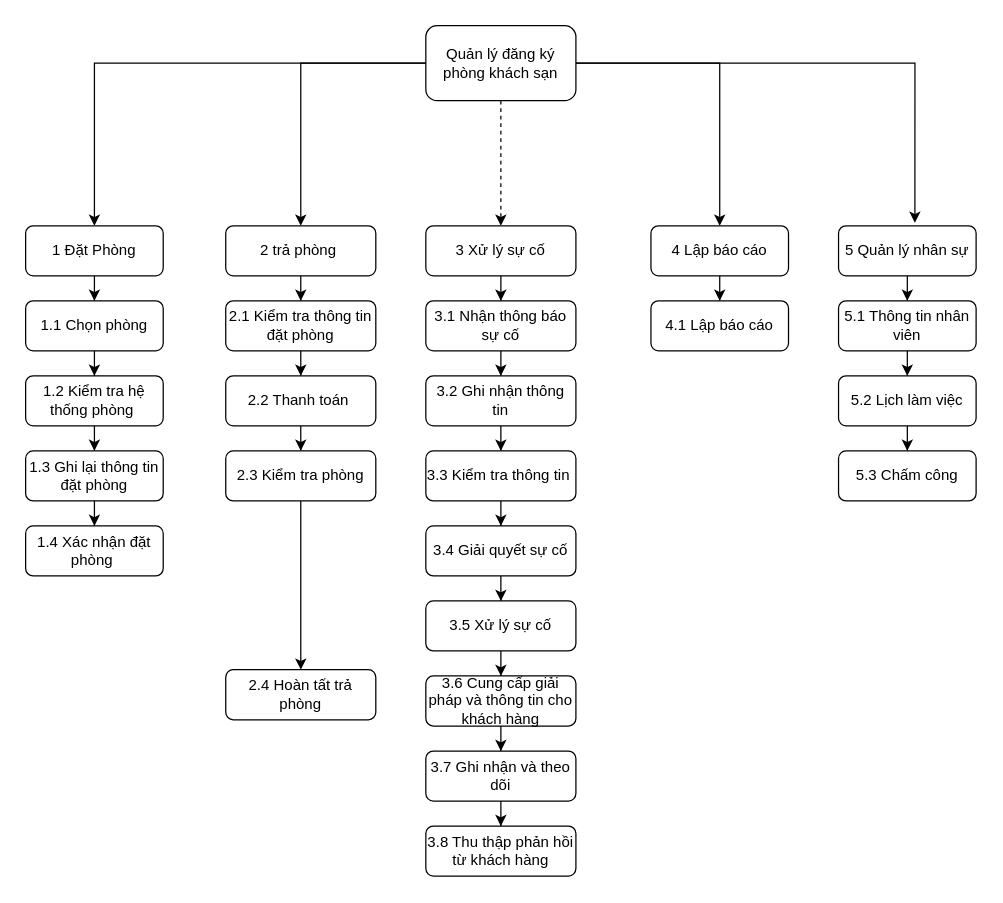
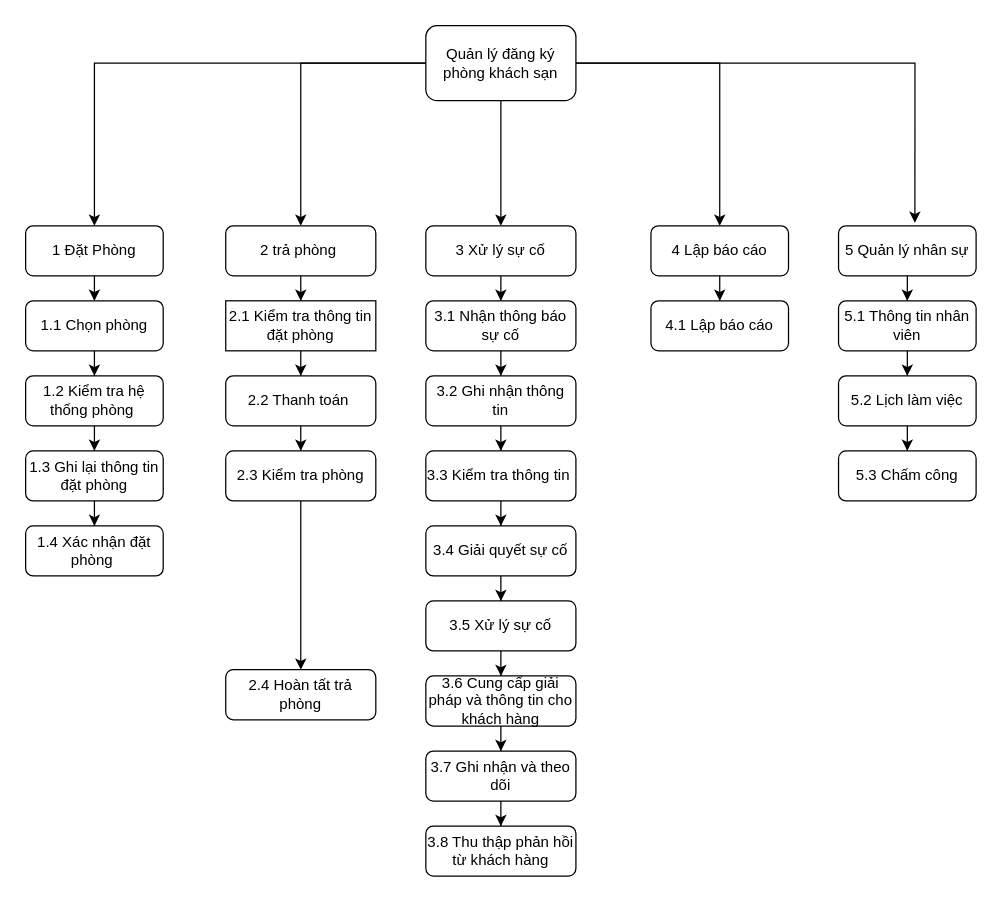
(501, 158) -> (501, 158)
(301, 326) -> (301, 326)
